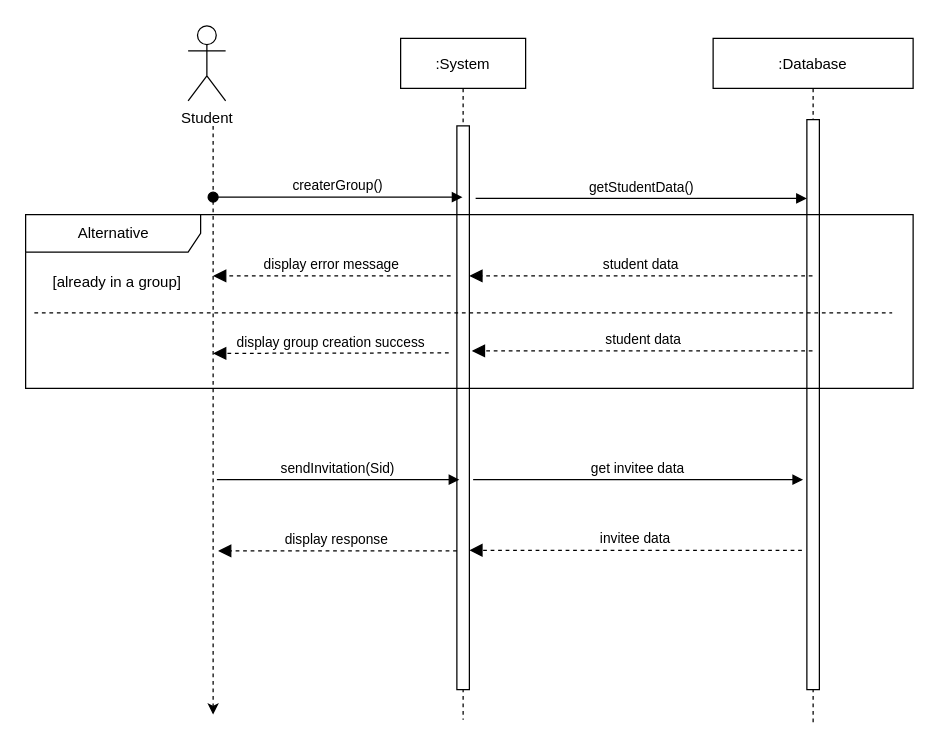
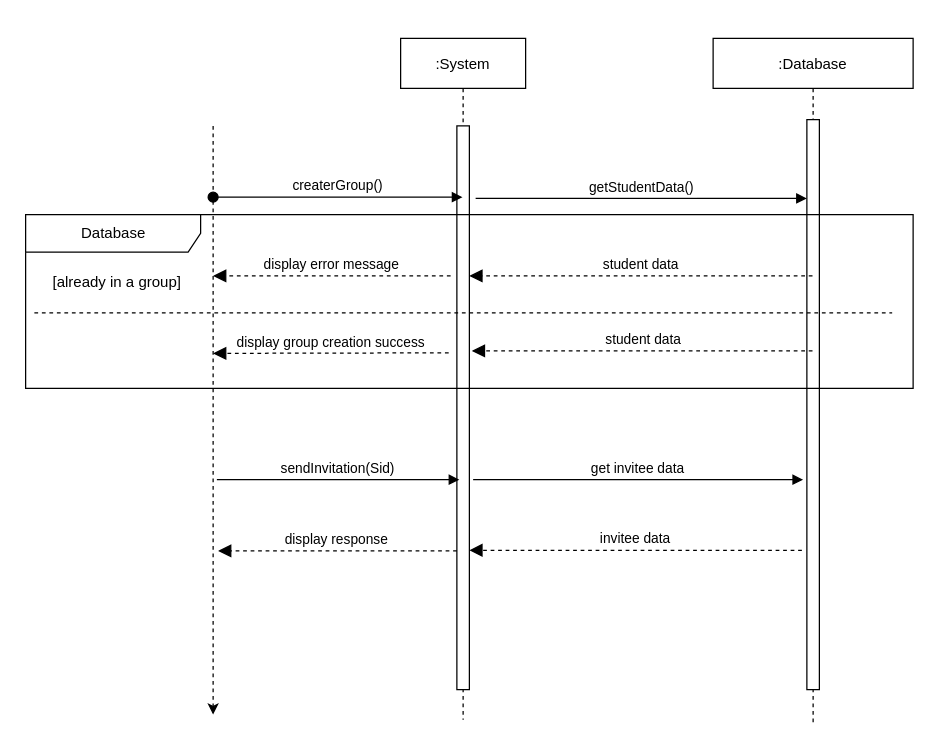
(207, 63) -> none
(114, 233) -> (114, 233)
